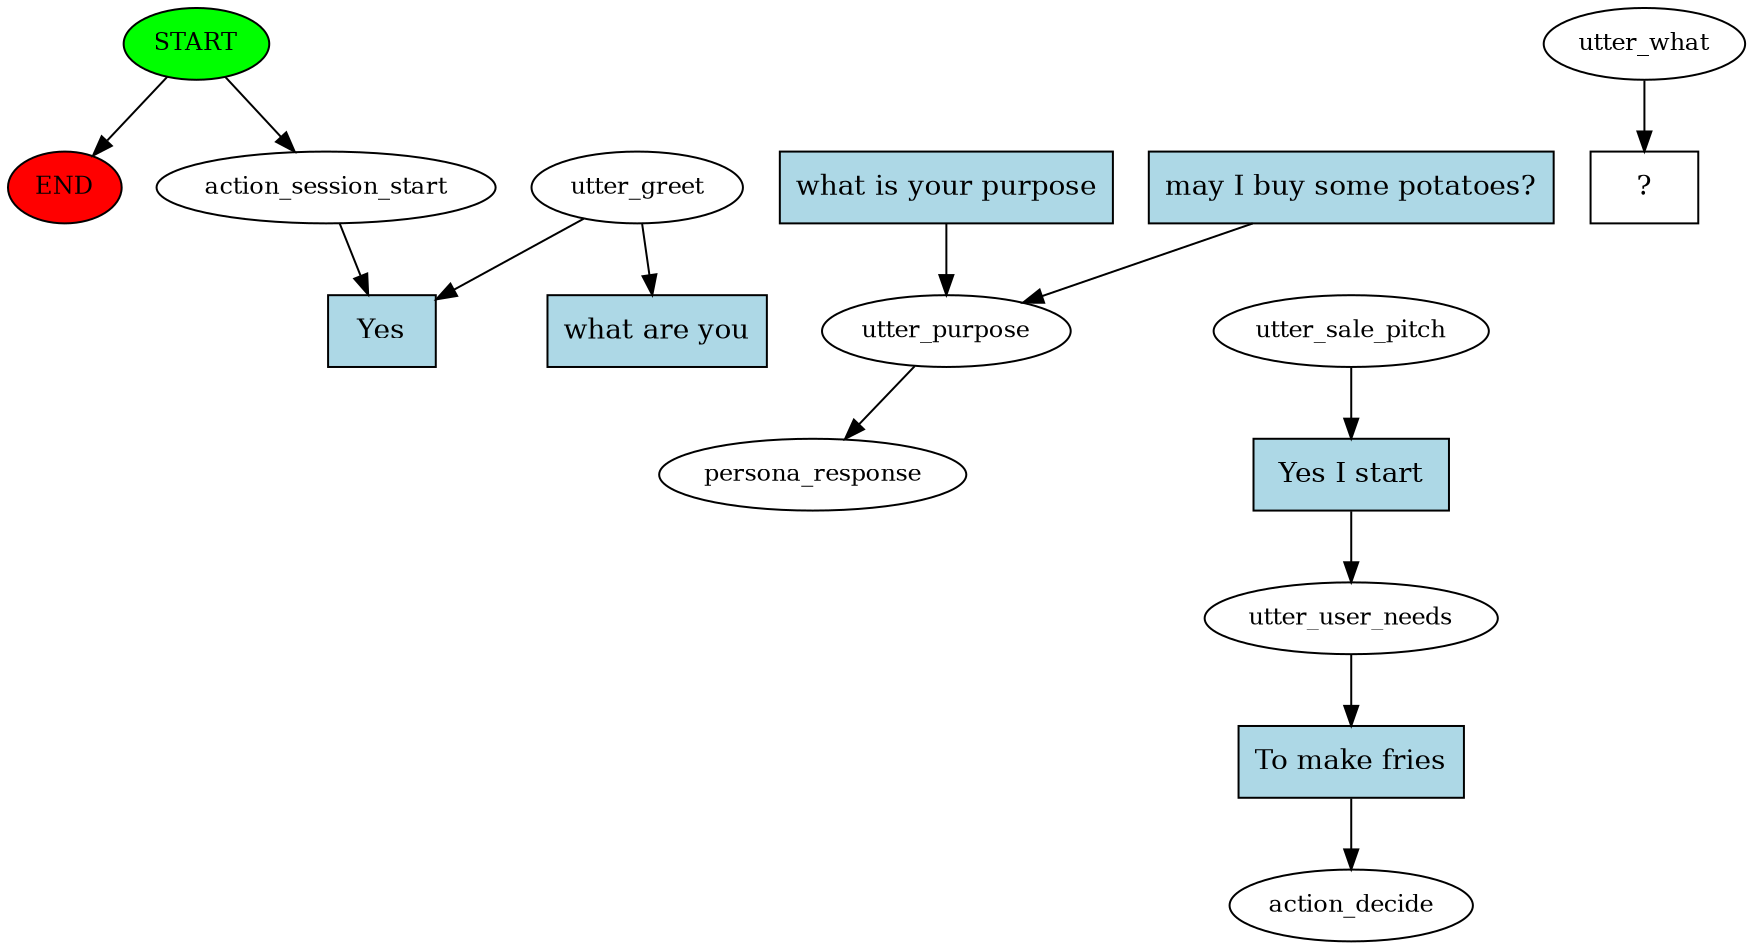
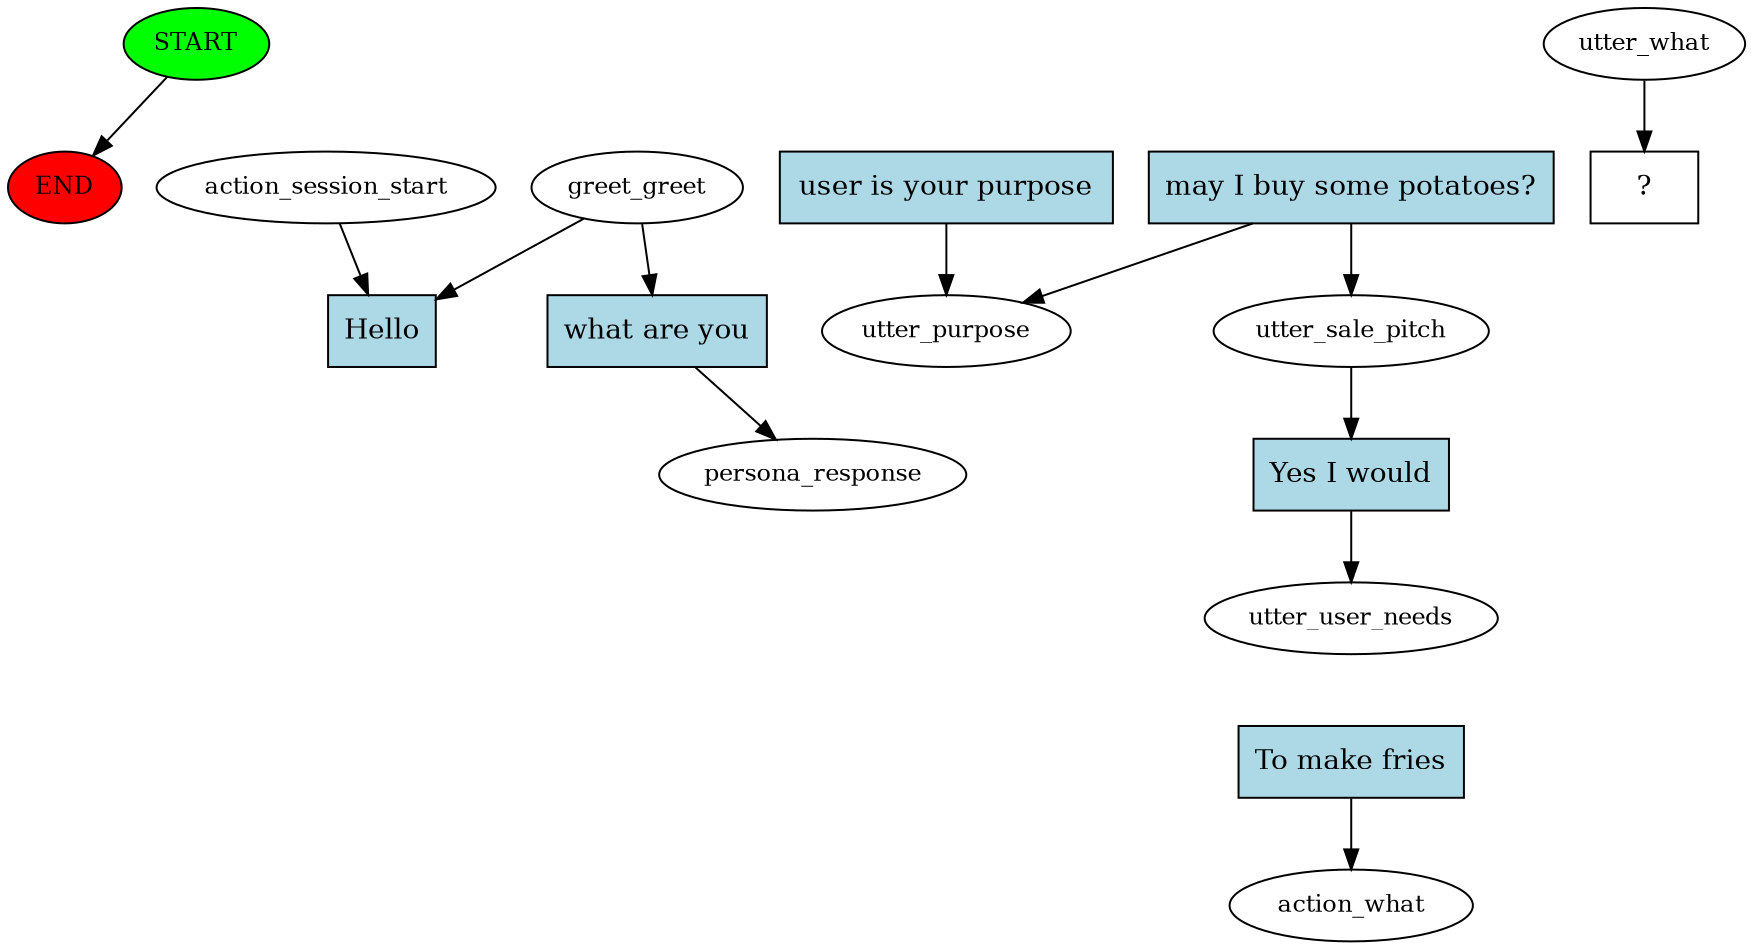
(253, 107) -> none
(637, 187) -> (637, 187)
(946, 187) -> (946, 187)
none -> (1351, 249)
(382, 331) -> (382, 331)
(887, 395) -> (728, 397)
(1351, 475) -> (1351, 475)
(1351, 680) -> none
(1351, 905) -> (1351, 905)
